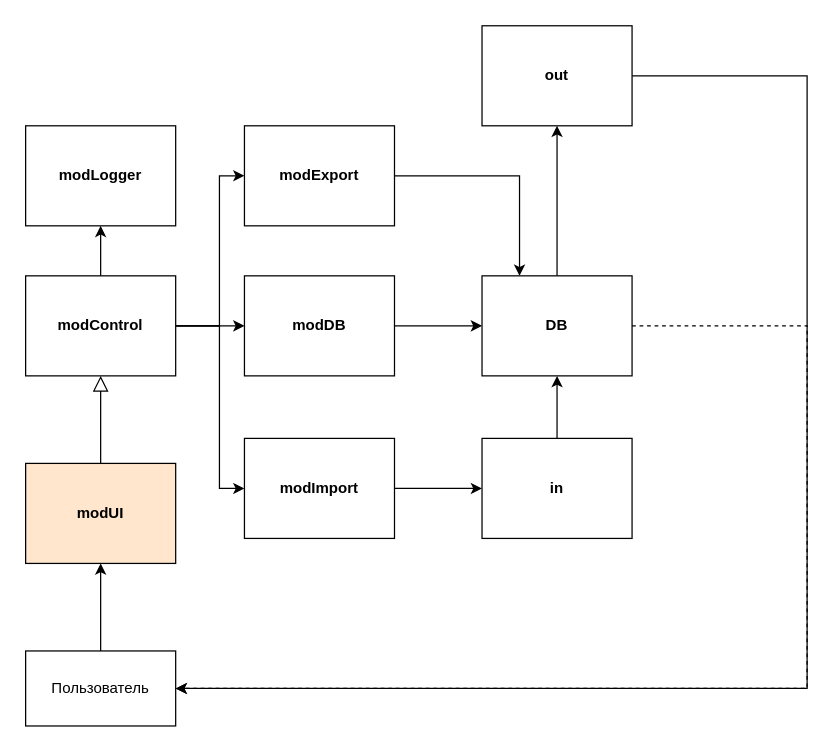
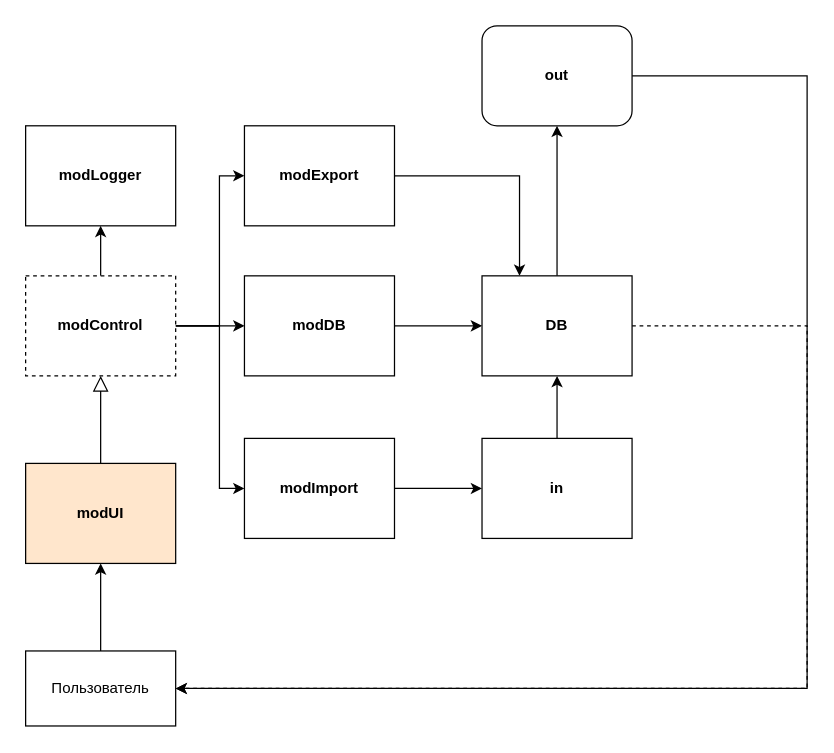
(557, 76) -> (557, 76)
(101, 326) -> (101, 326)
